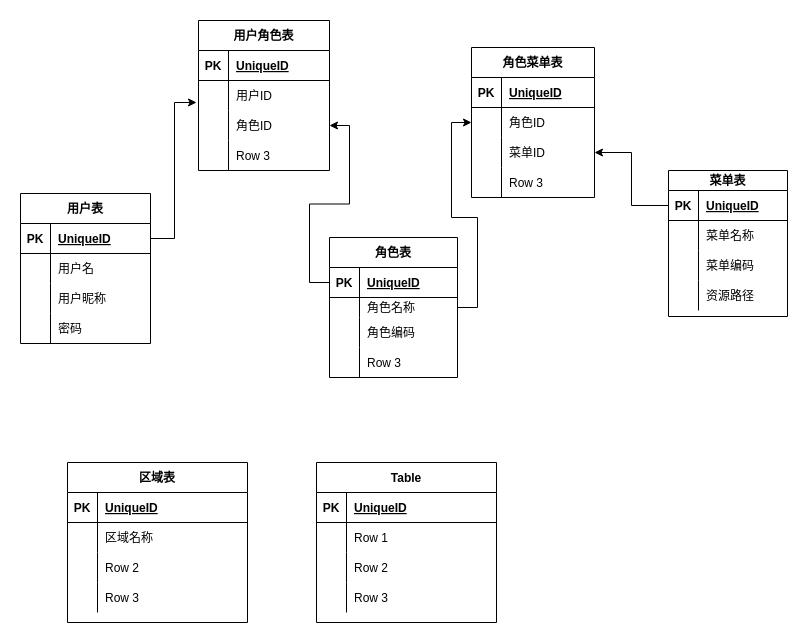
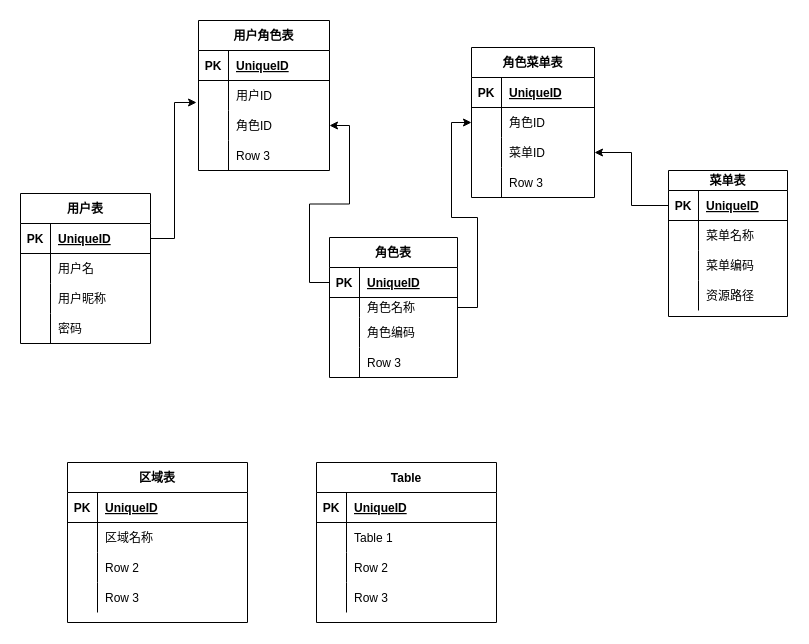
(369, 538) -> (374, 538)
